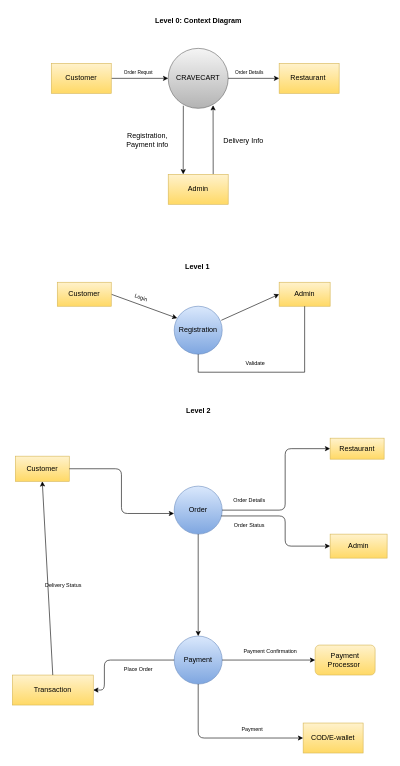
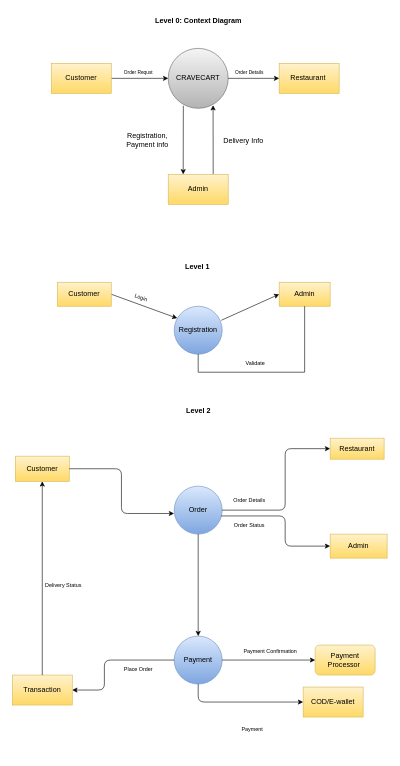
(53, 690) -> (42, 690)
(333, 738) -> (333, 702)
